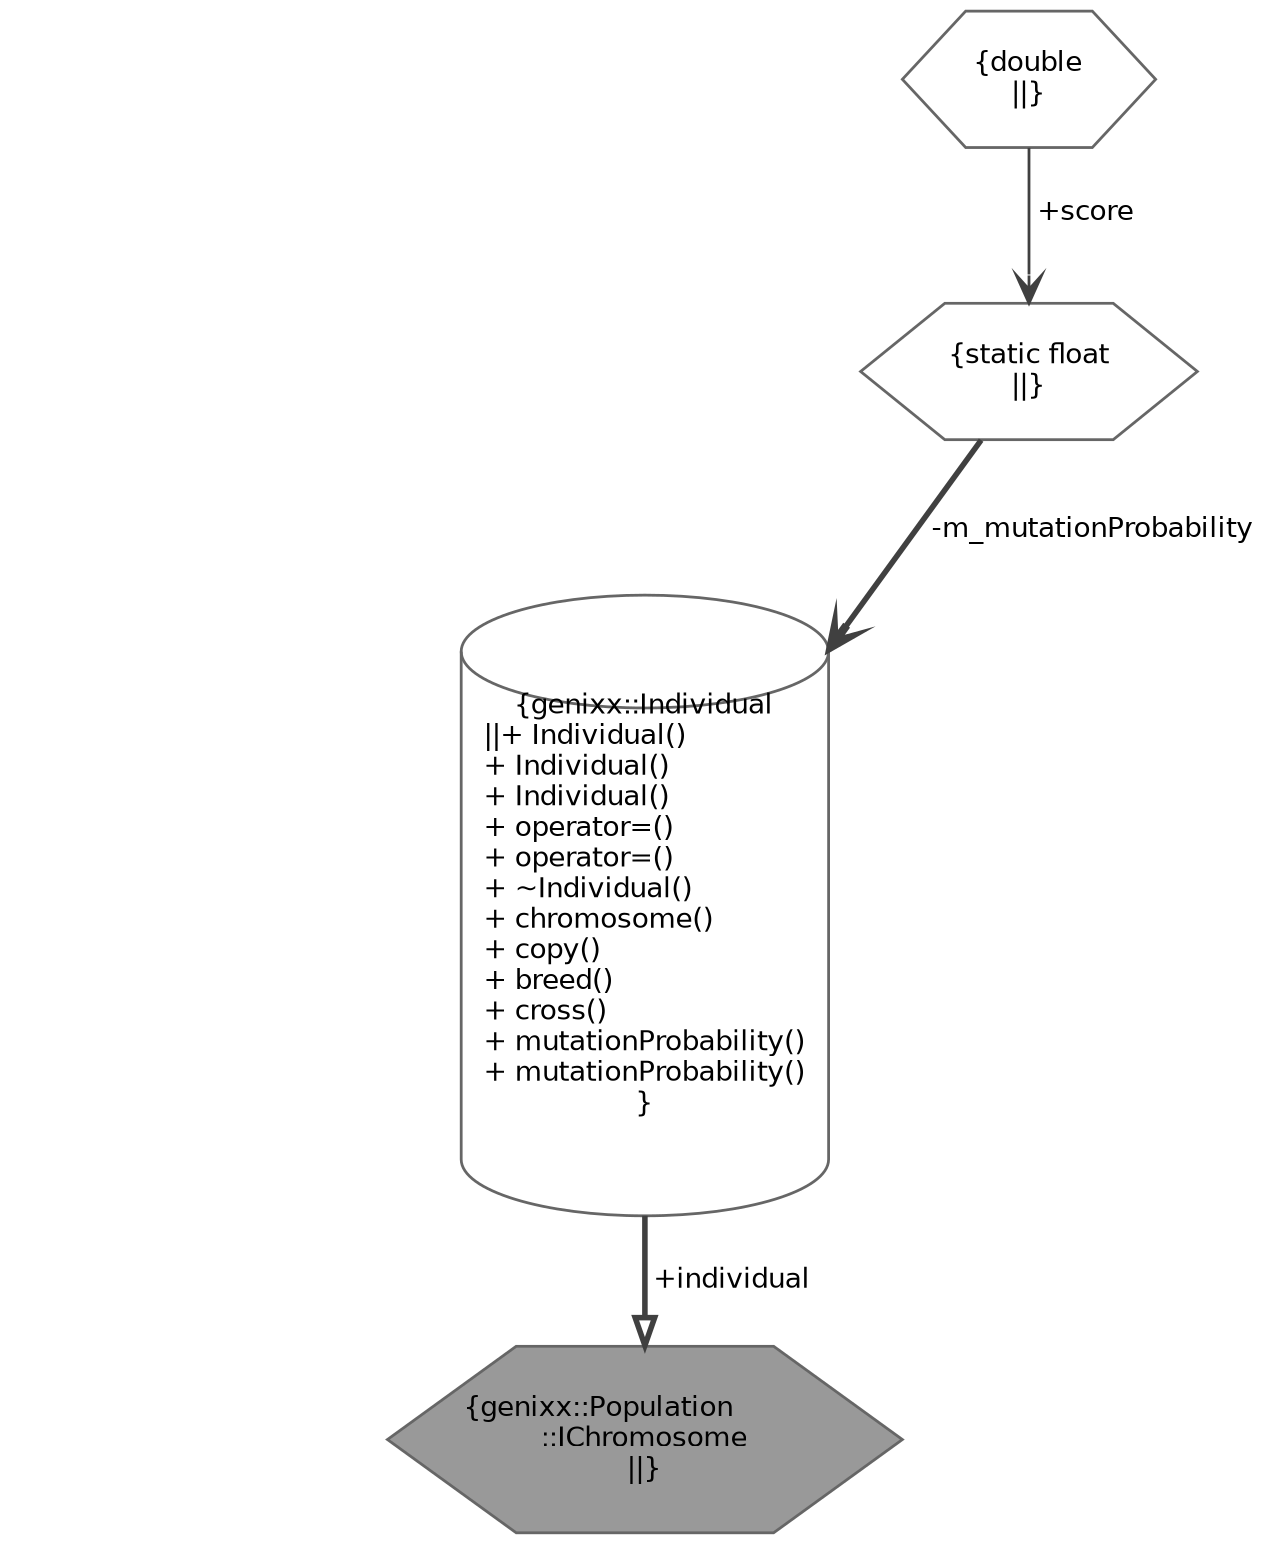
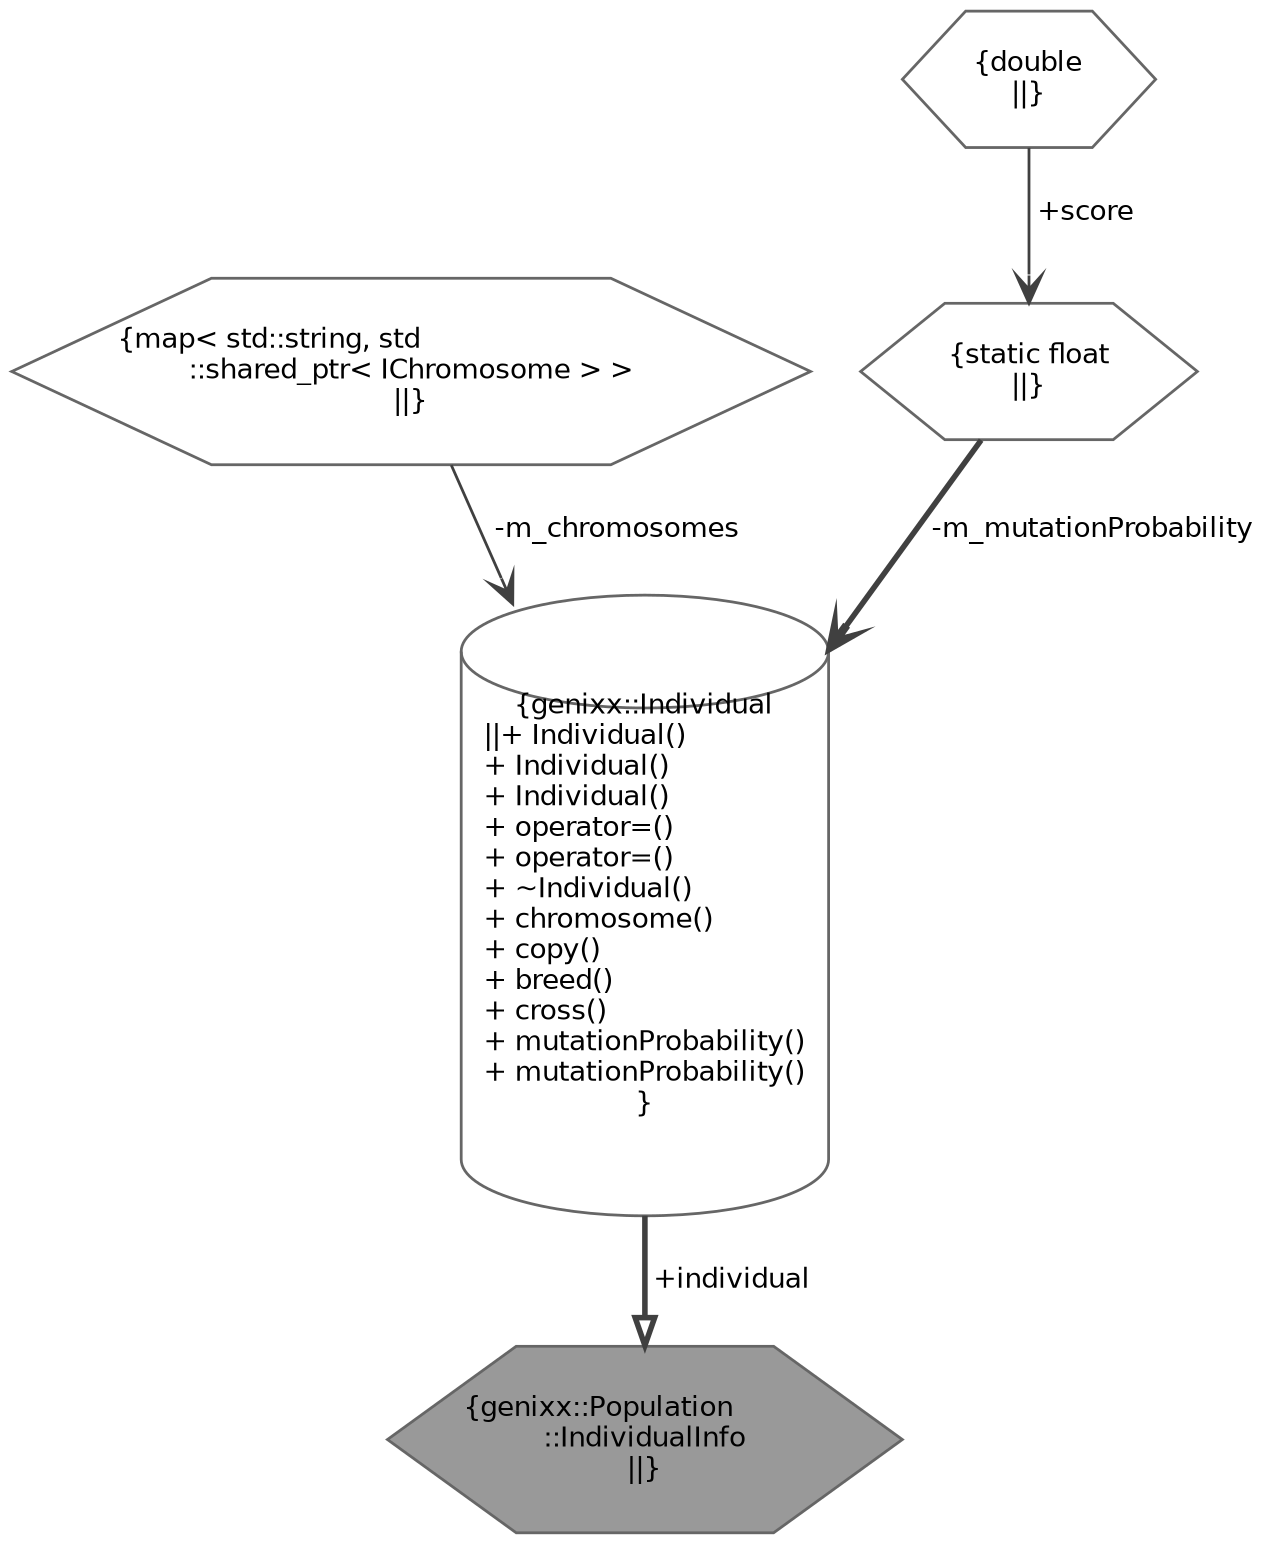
none -> (411, 371)
(645, 1440) -> (645, 1440)
